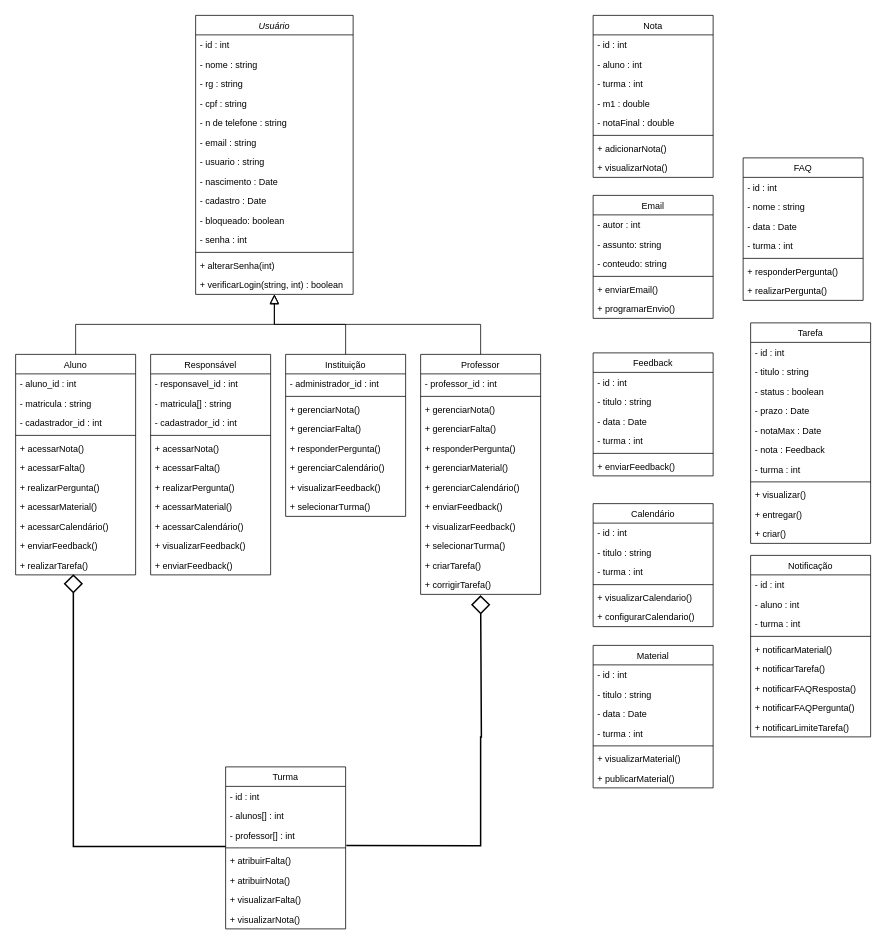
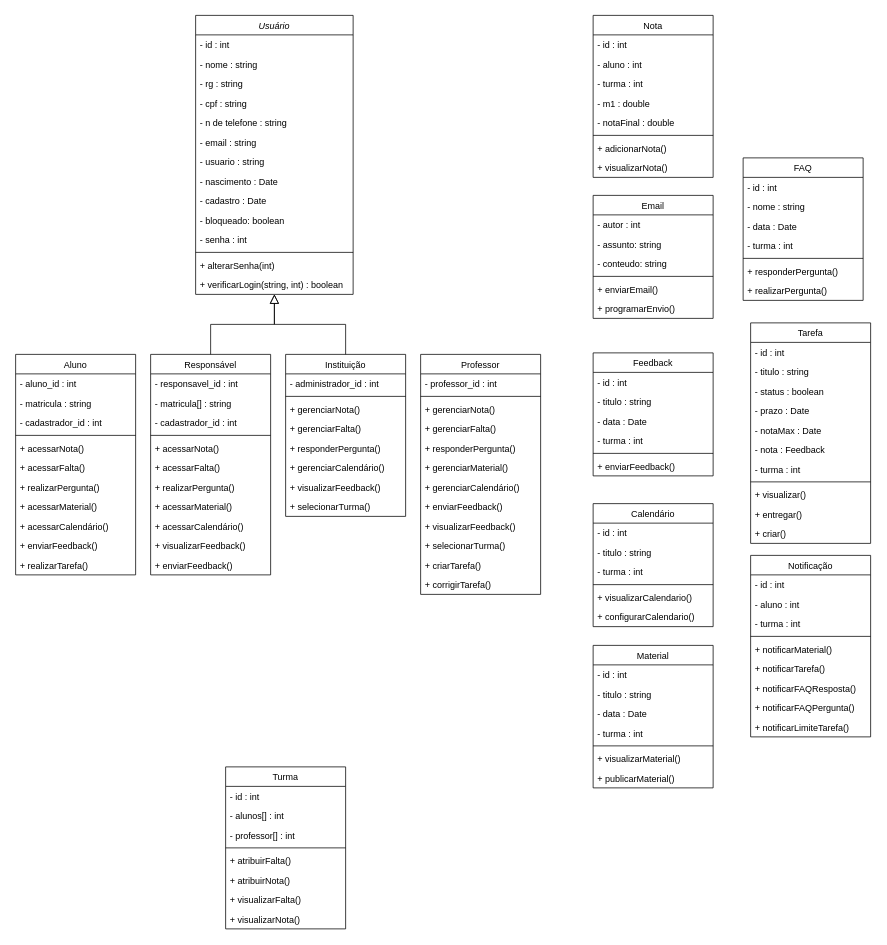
(127, 324) -> none
(429, 324) -> none
none -> (210, 340)
(73, 795) -> none
(480, 796) -> none
